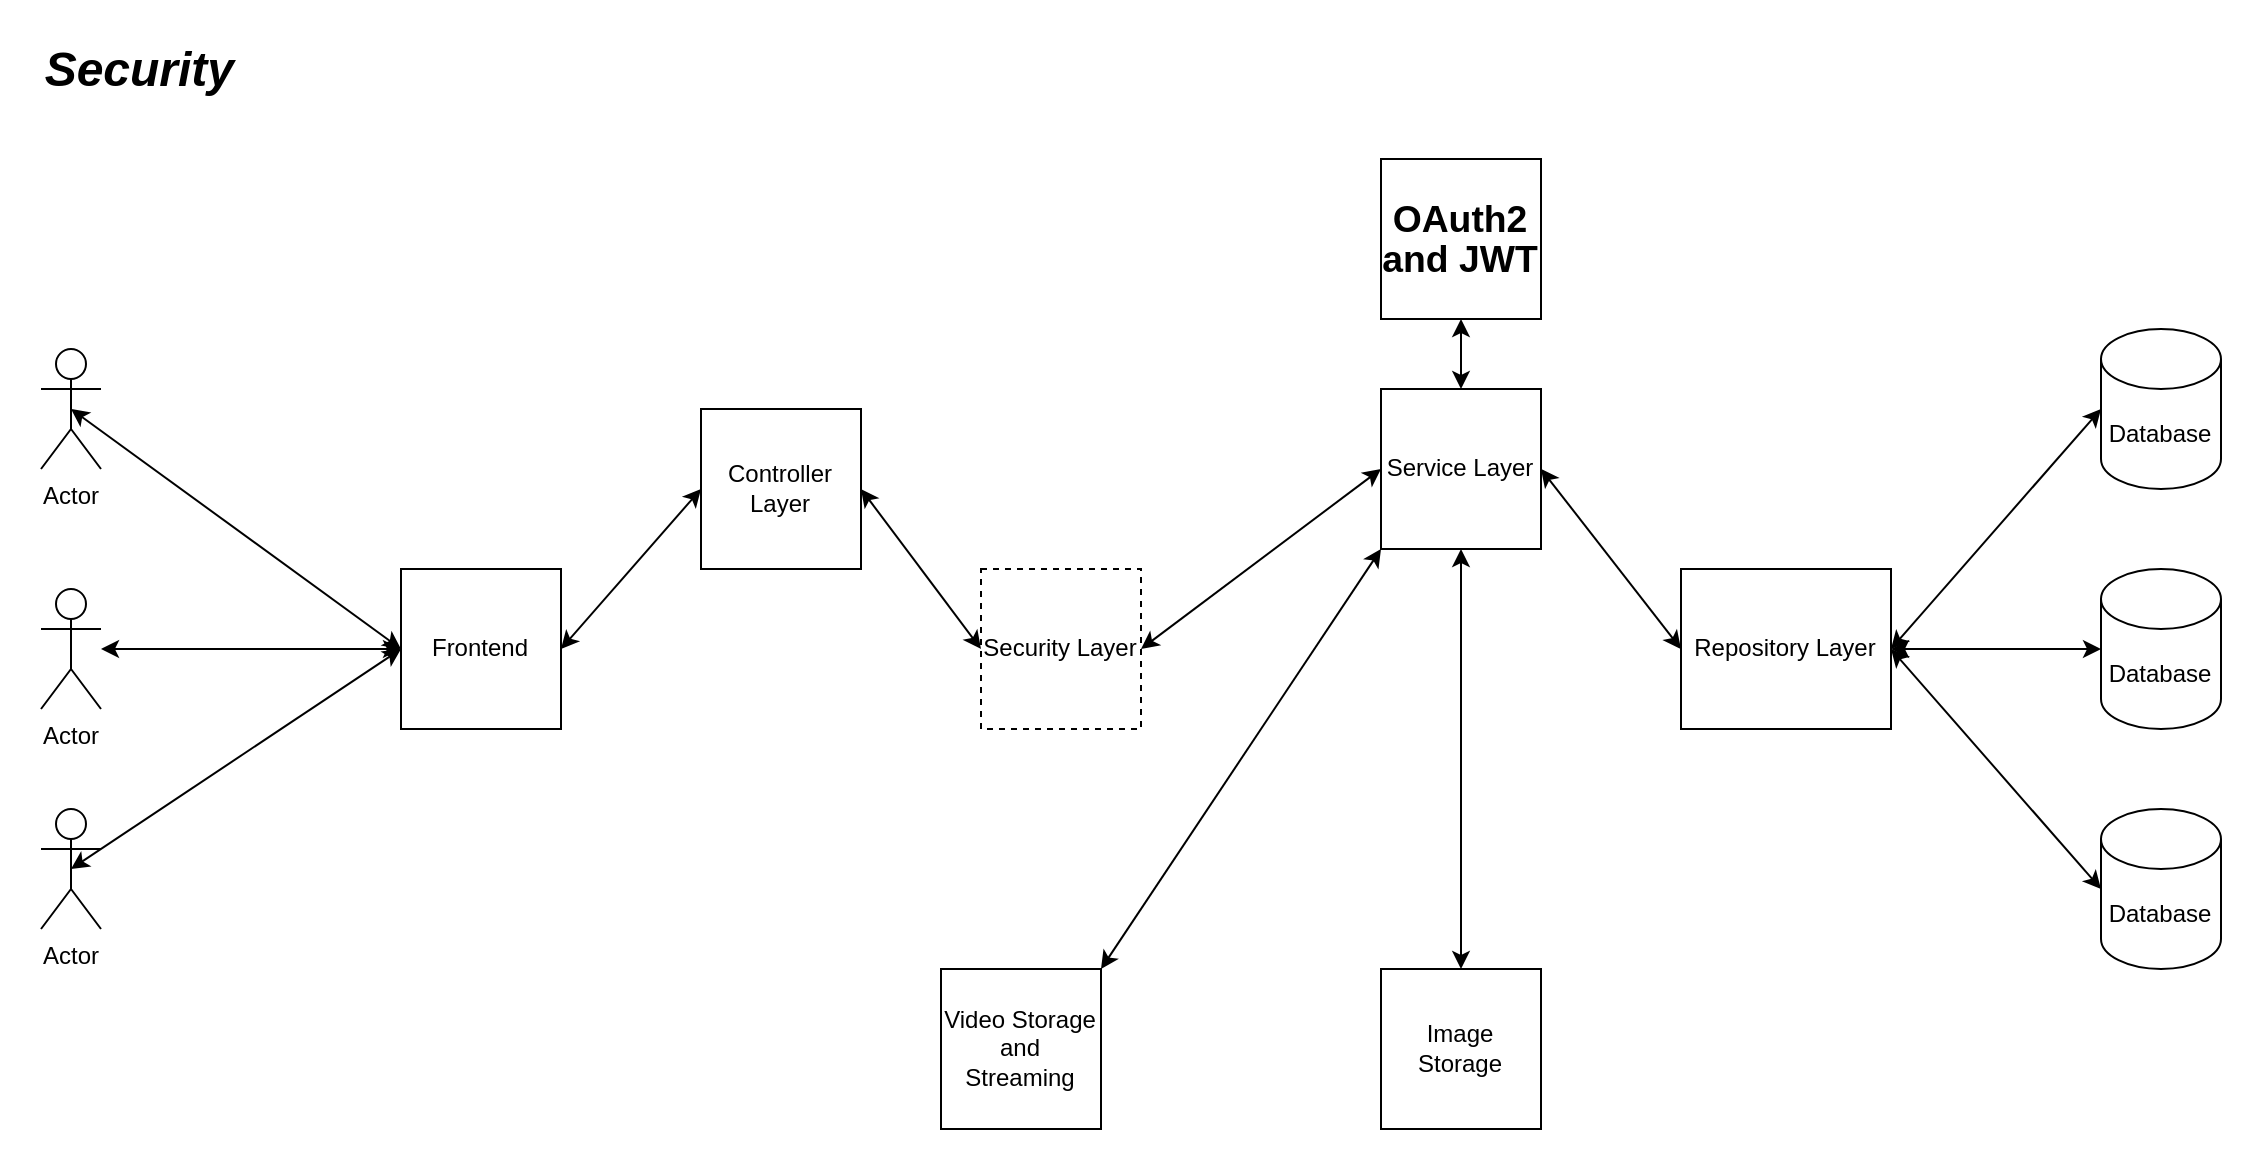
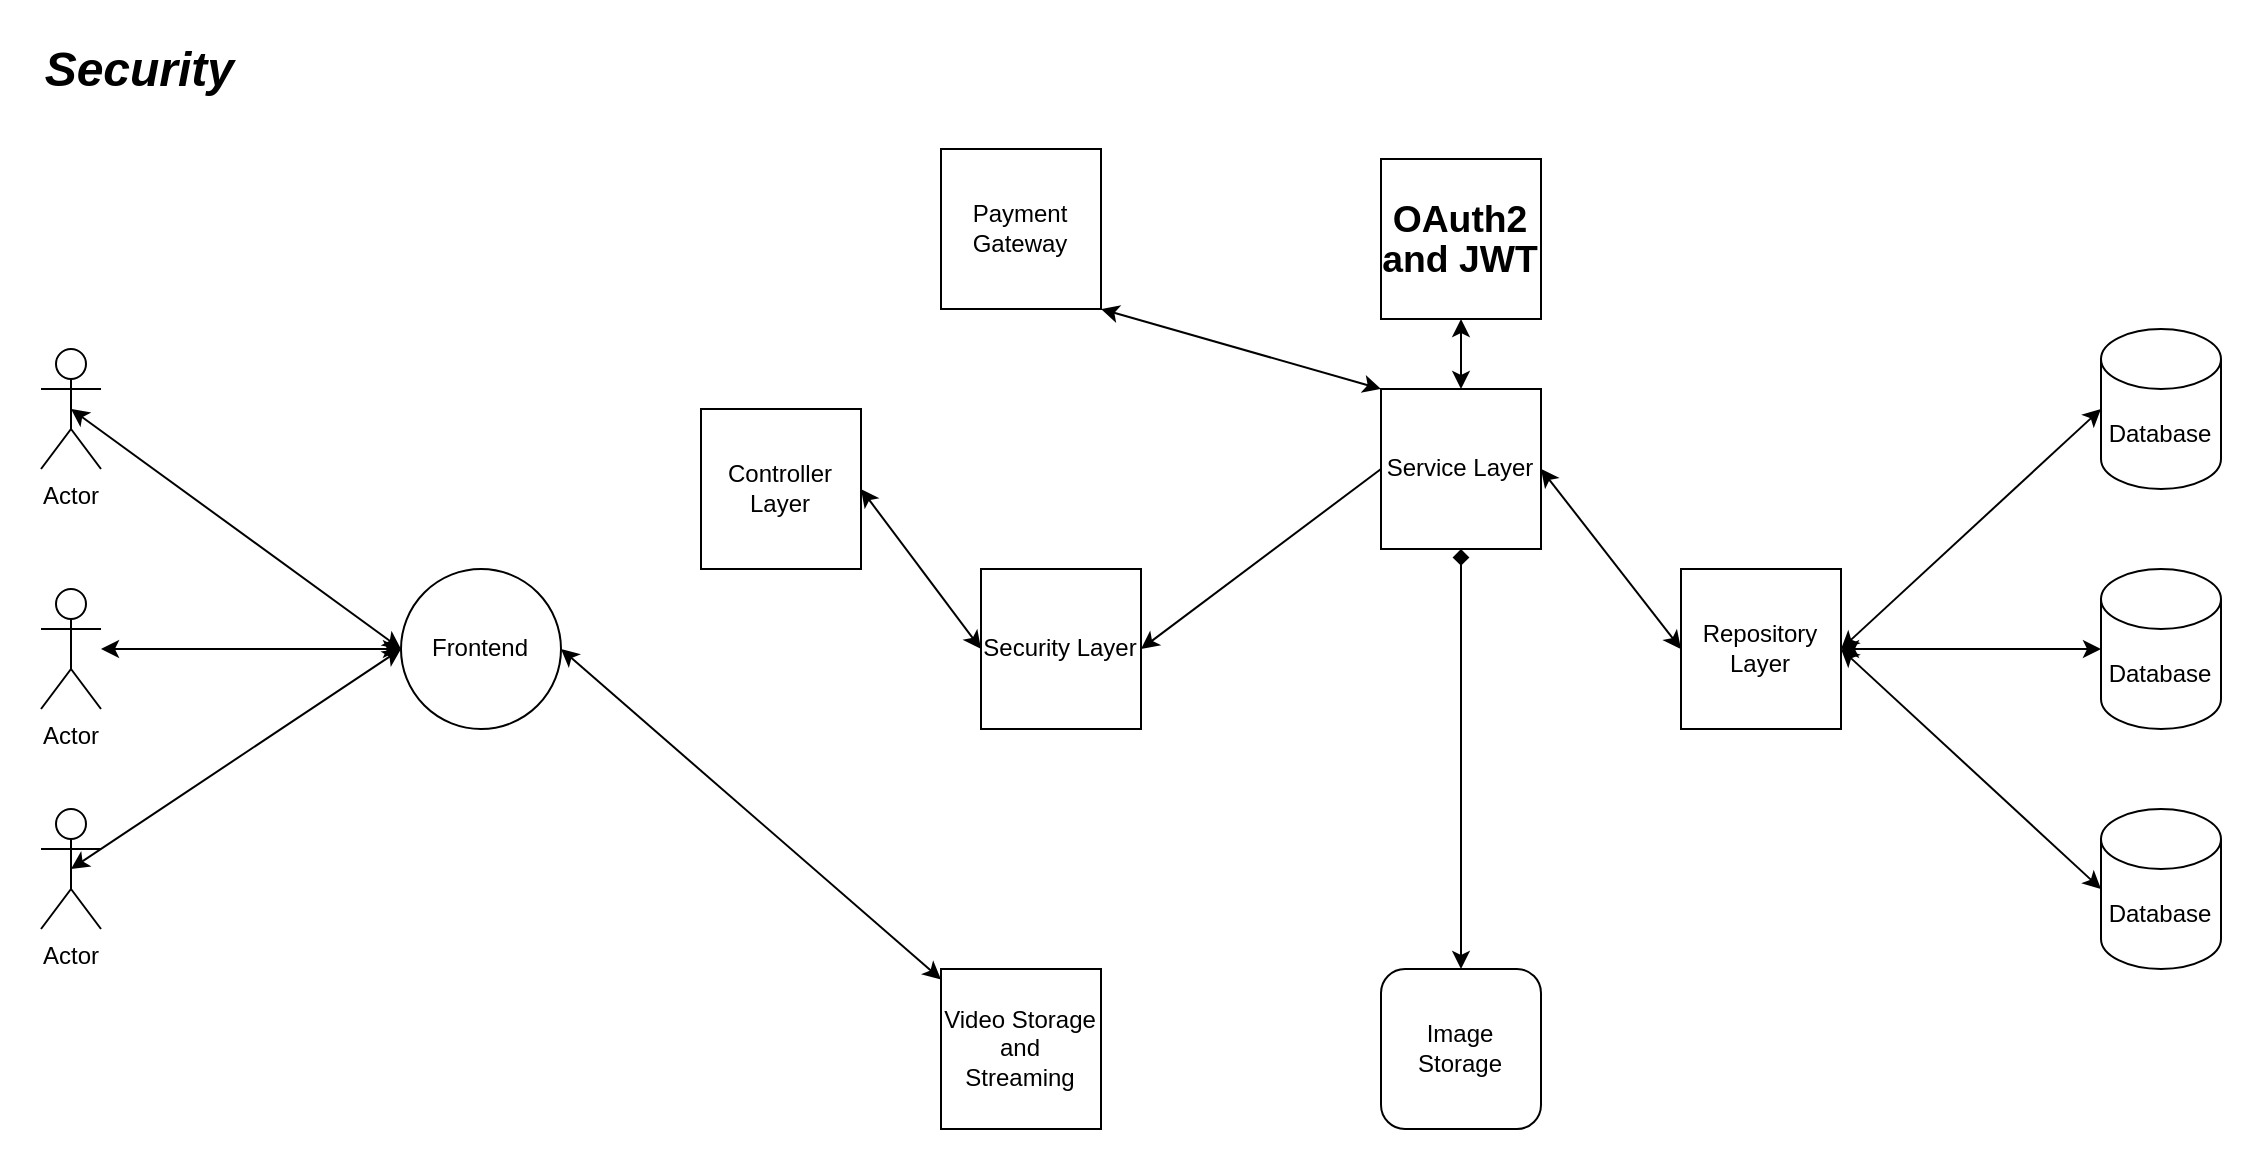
none -> (1021, 229)
none -> (1241, 349)
(1369, 478) -> (1374, 474)
(1461, 564) -> (1461, 565)
(631, 569) -> (751, 814)
(481, 649) -> (481, 649)
(1061, 649) -> (1061, 649)
(1786, 649) -> (1761, 649)
(1241, 759) -> none
(1461, 1049) -> (1461, 1049)
